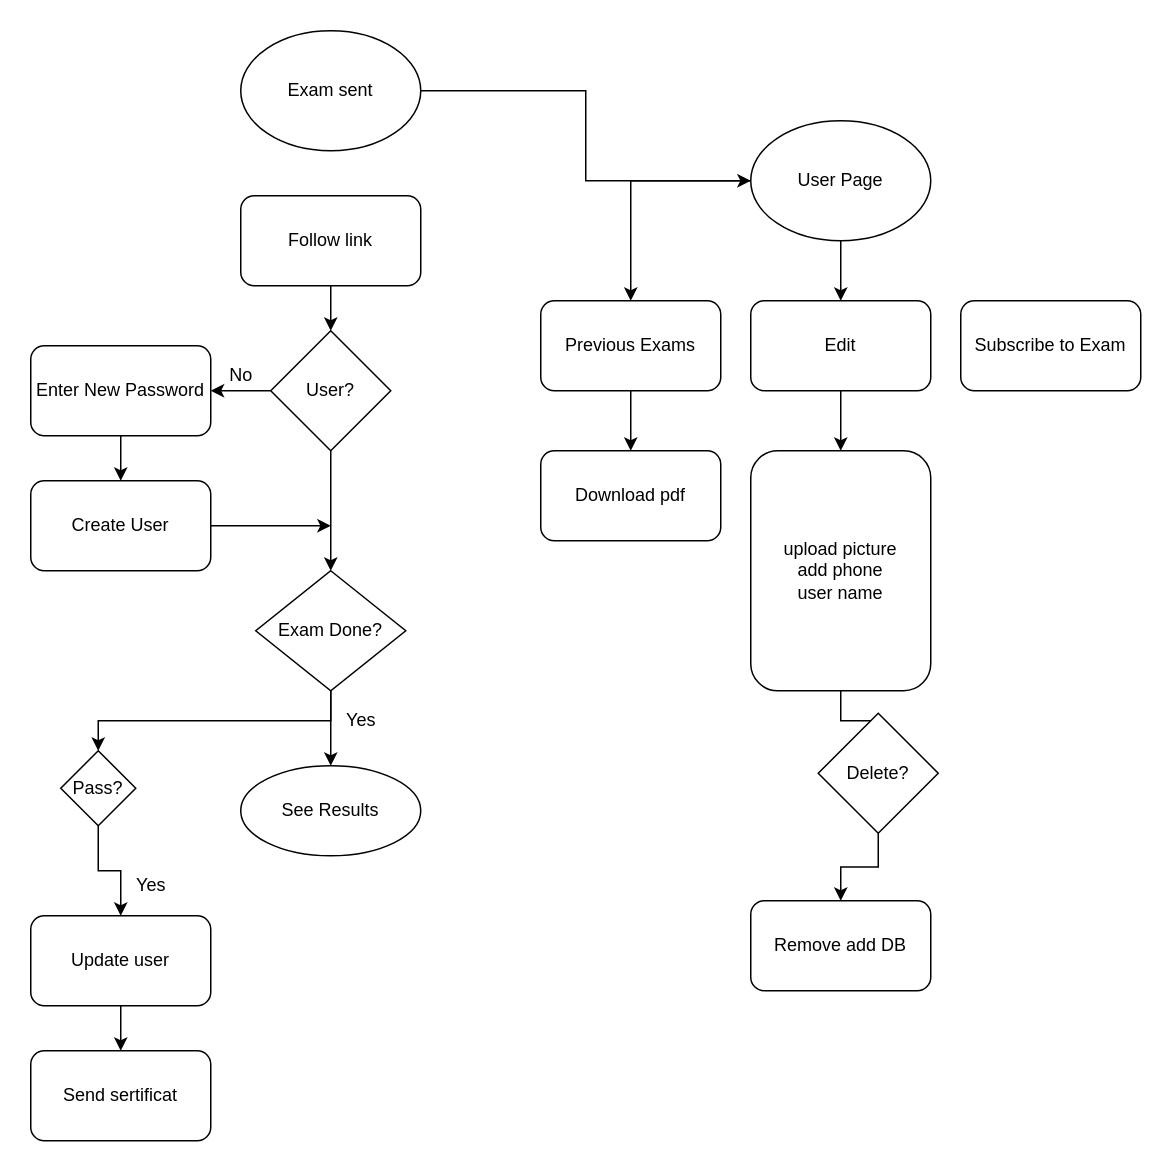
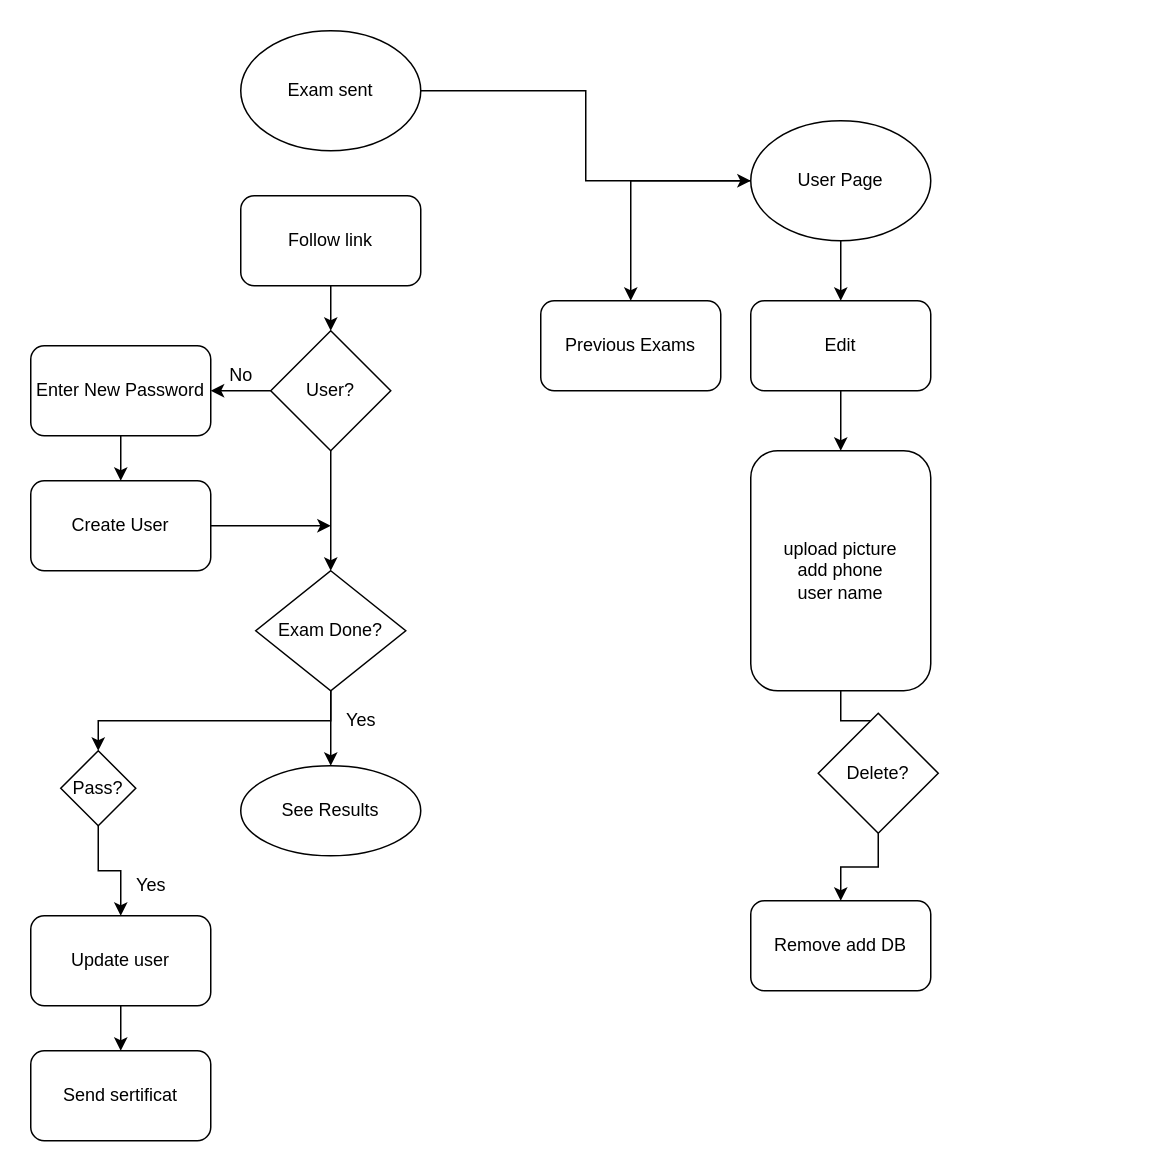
(1051, 346) -> none
(631, 416) -> none
(631, 496) -> none
